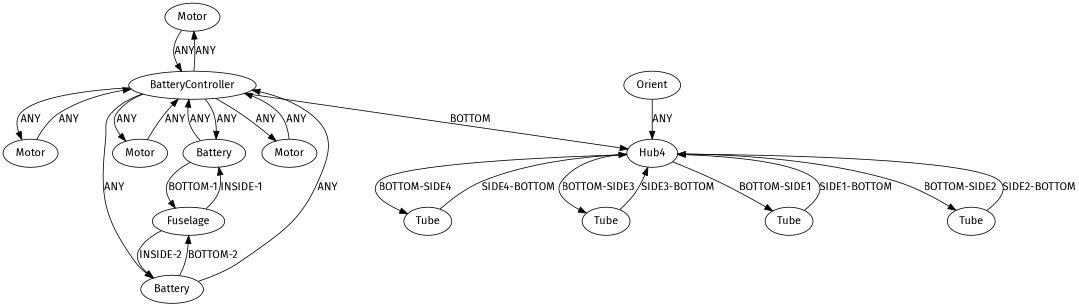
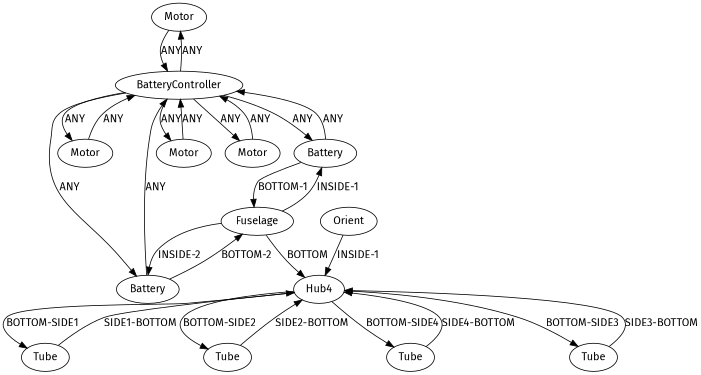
(662, 119) -> (358, 255)
(432, 121) -> (281, 255)
